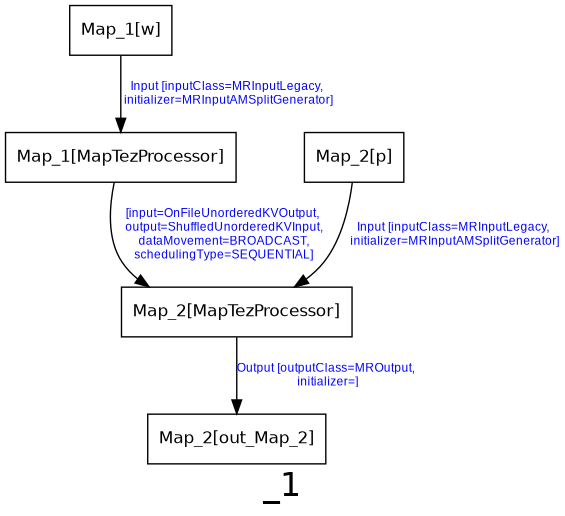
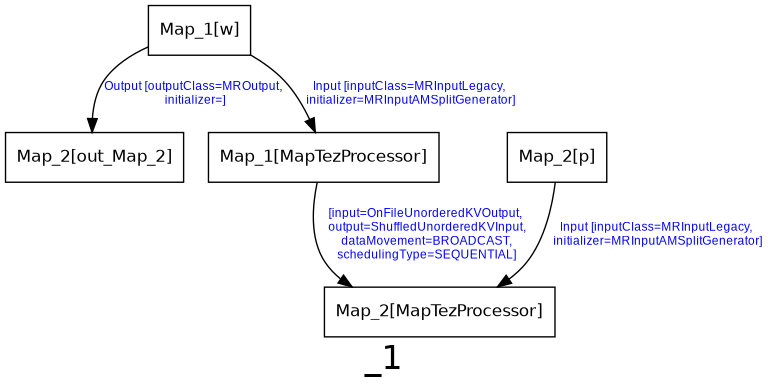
(237, 369) -> (109, 74)
